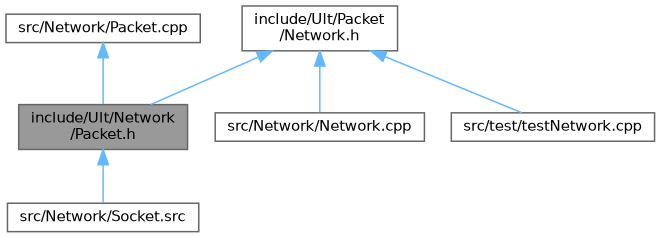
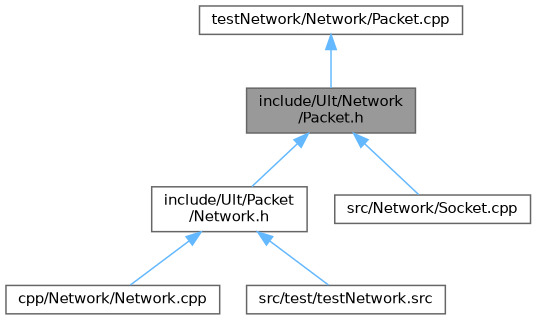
(103, 28) -> (331, 20)
(204, 81) -> (275, 165)
(320, 127) -> (113, 300)
(553, 127) -> (346, 300)
(103, 217) -> (433, 209)
